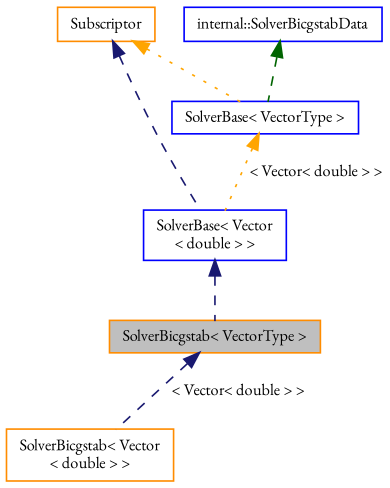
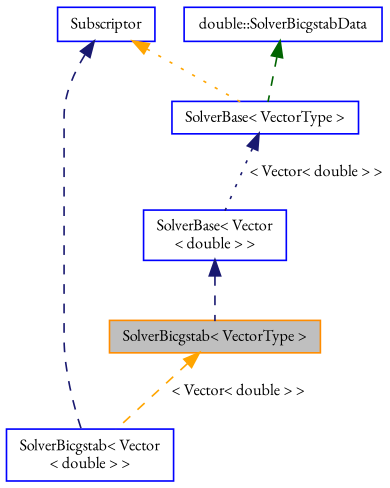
(106, 24) -> (106, 24)
(283, 24) -> (283, 24)
(157, 134) -> (64, 241)
(239, 180) -> (239, 180)
(152, 397) -> (152, 397)
(90, 455) -> (90, 455)
